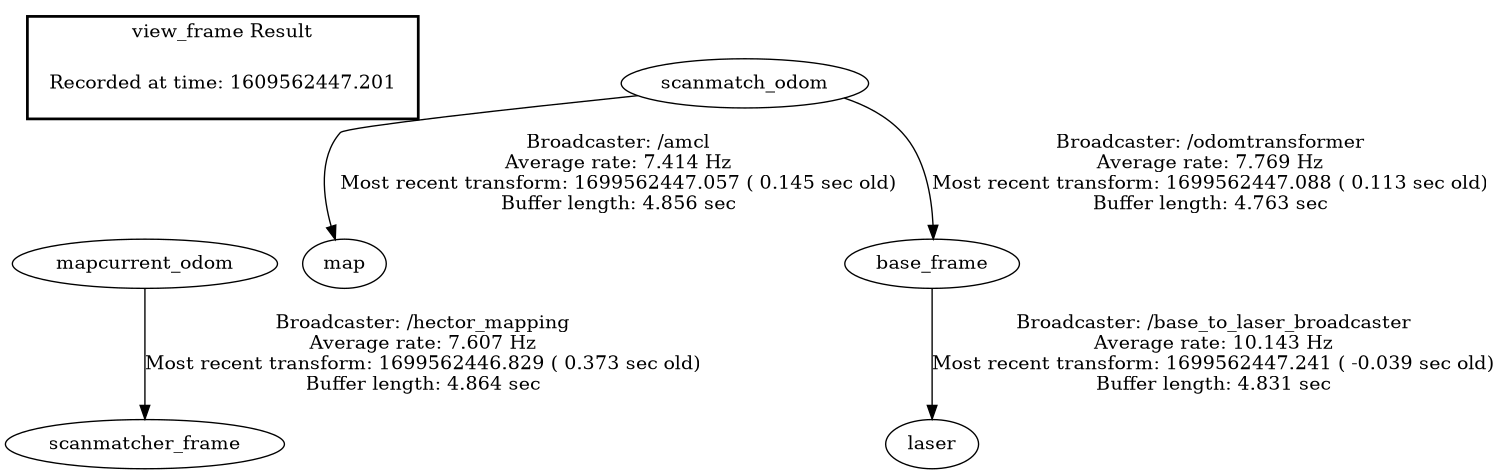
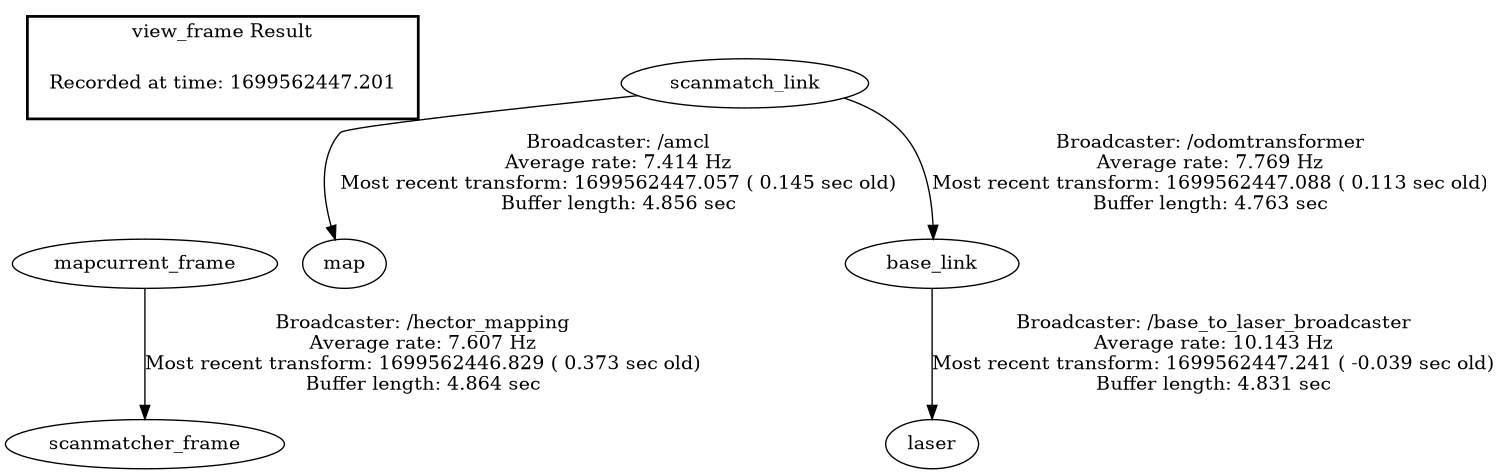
(223, 83) -> (223, 83)
(745, 83) -> (745, 83)
(145, 264) -> (145, 264)
(932, 264) -> (932, 264)
